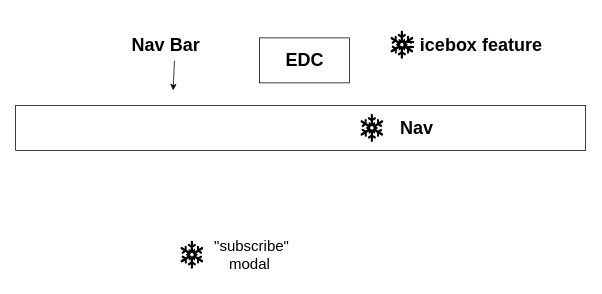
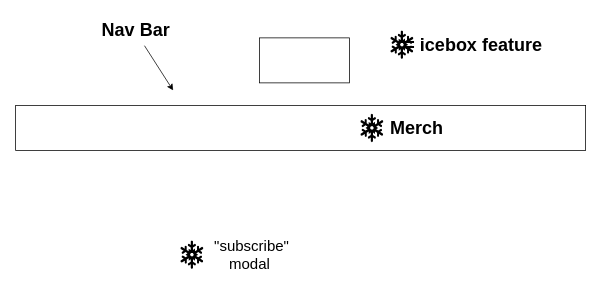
(165, 45) -> (135, 30)
(304, 60) -> none
(417, 128) -> (417, 128)
